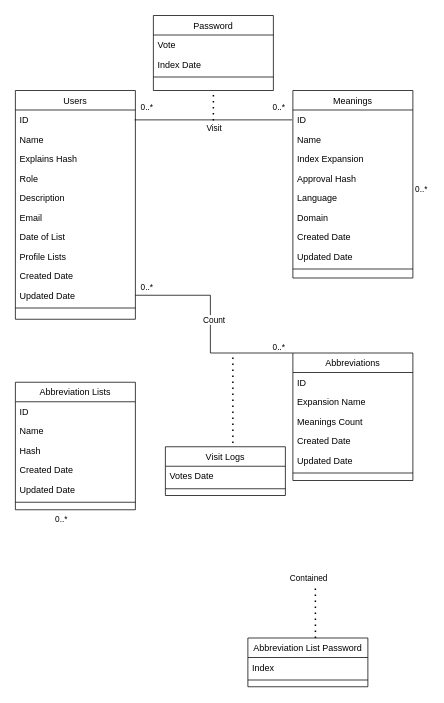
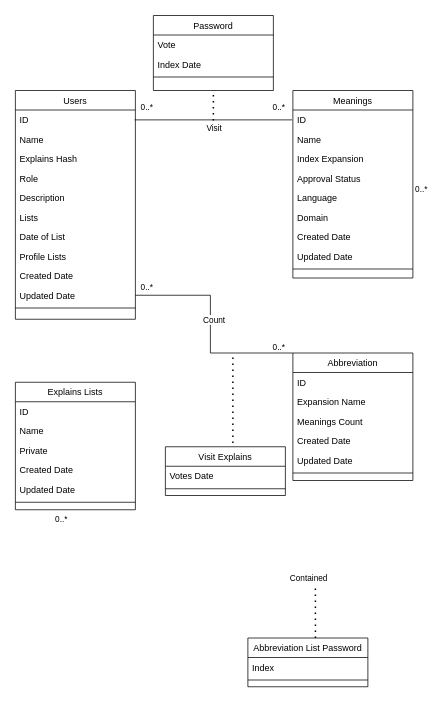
(327, 179) -> (332, 179)
(30, 218) -> (31, 218)
(353, 363) -> (353, 363)
(75, 392) -> (75, 392)
(30, 451) -> (36, 451)
(225, 457) -> (225, 457)
